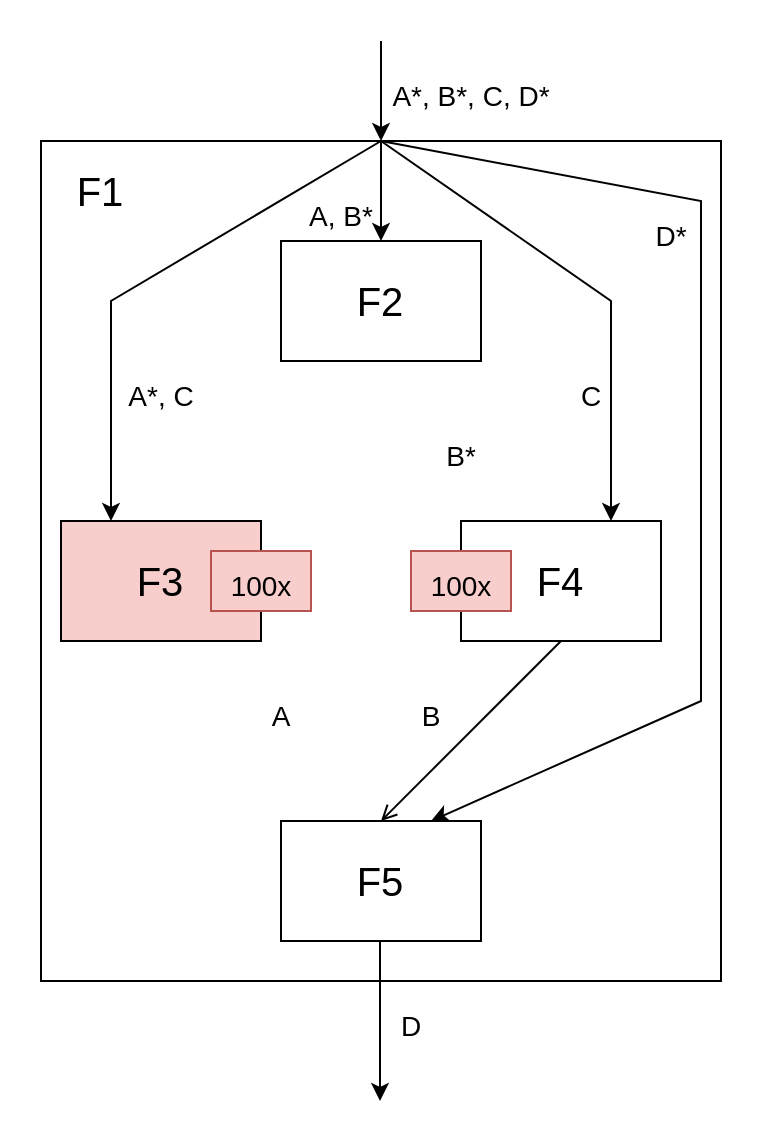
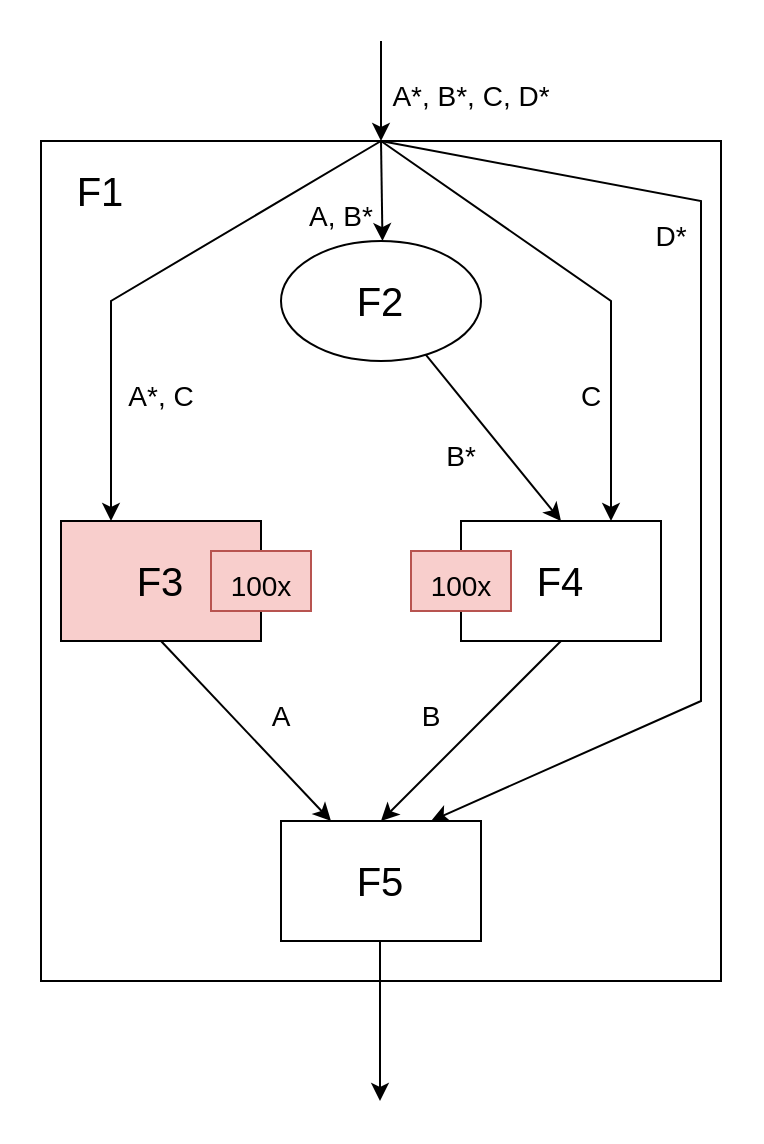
(381, 301) -> (381, 301)
none -> (489, 433)
none -> (242, 726)
(388, 814) -> (391, 811)
(411, 1021) -> none
